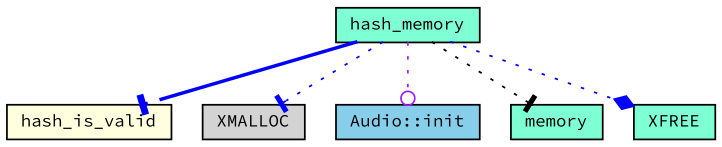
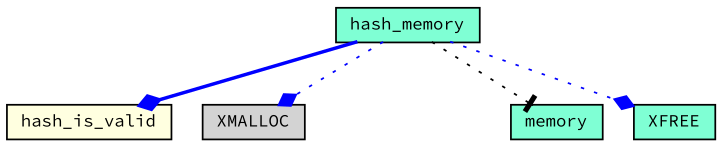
(258, 71) -> (258, 71)
(335, 71) -> (335, 71)
(408, 122) -> none
